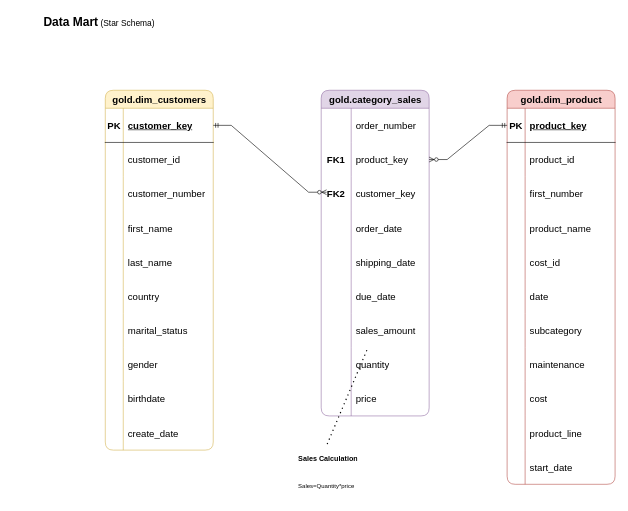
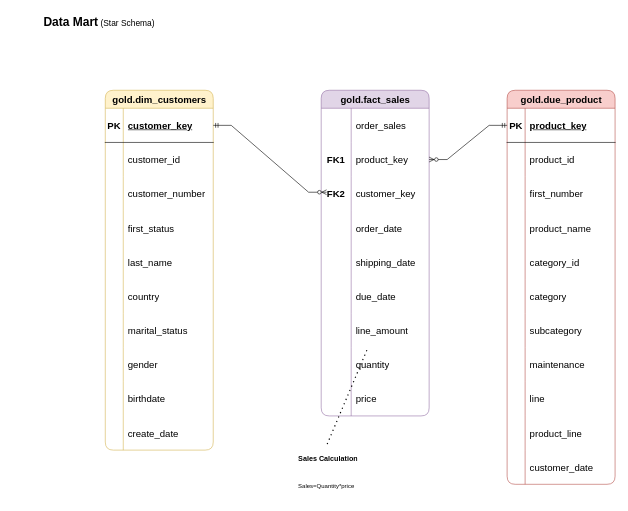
(376, 99) -> (376, 99)
(562, 99) -> (562, 99)
(388, 126) -> (384, 126)
(154, 228) -> (159, 228)
(548, 263) -> (558, 263)
(541, 297) -> (552, 297)
(387, 331) -> (383, 331)
(541, 399) -> (538, 399)
(557, 468) -> (565, 468)
